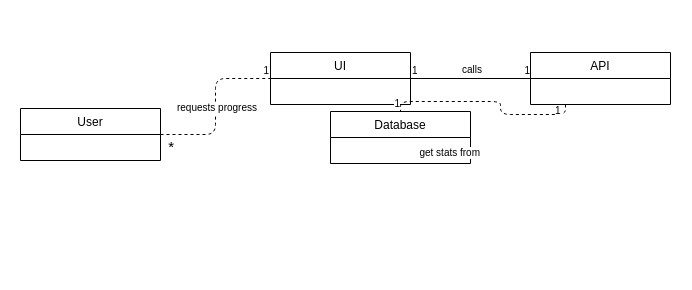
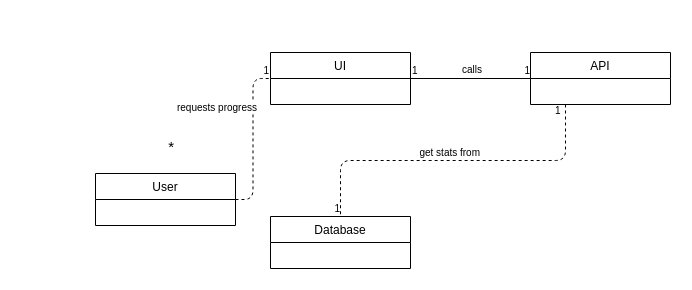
(491, 105) -> (491, 105)
(91, 135) -> (166, 200)
(401, 138) -> (341, 243)
